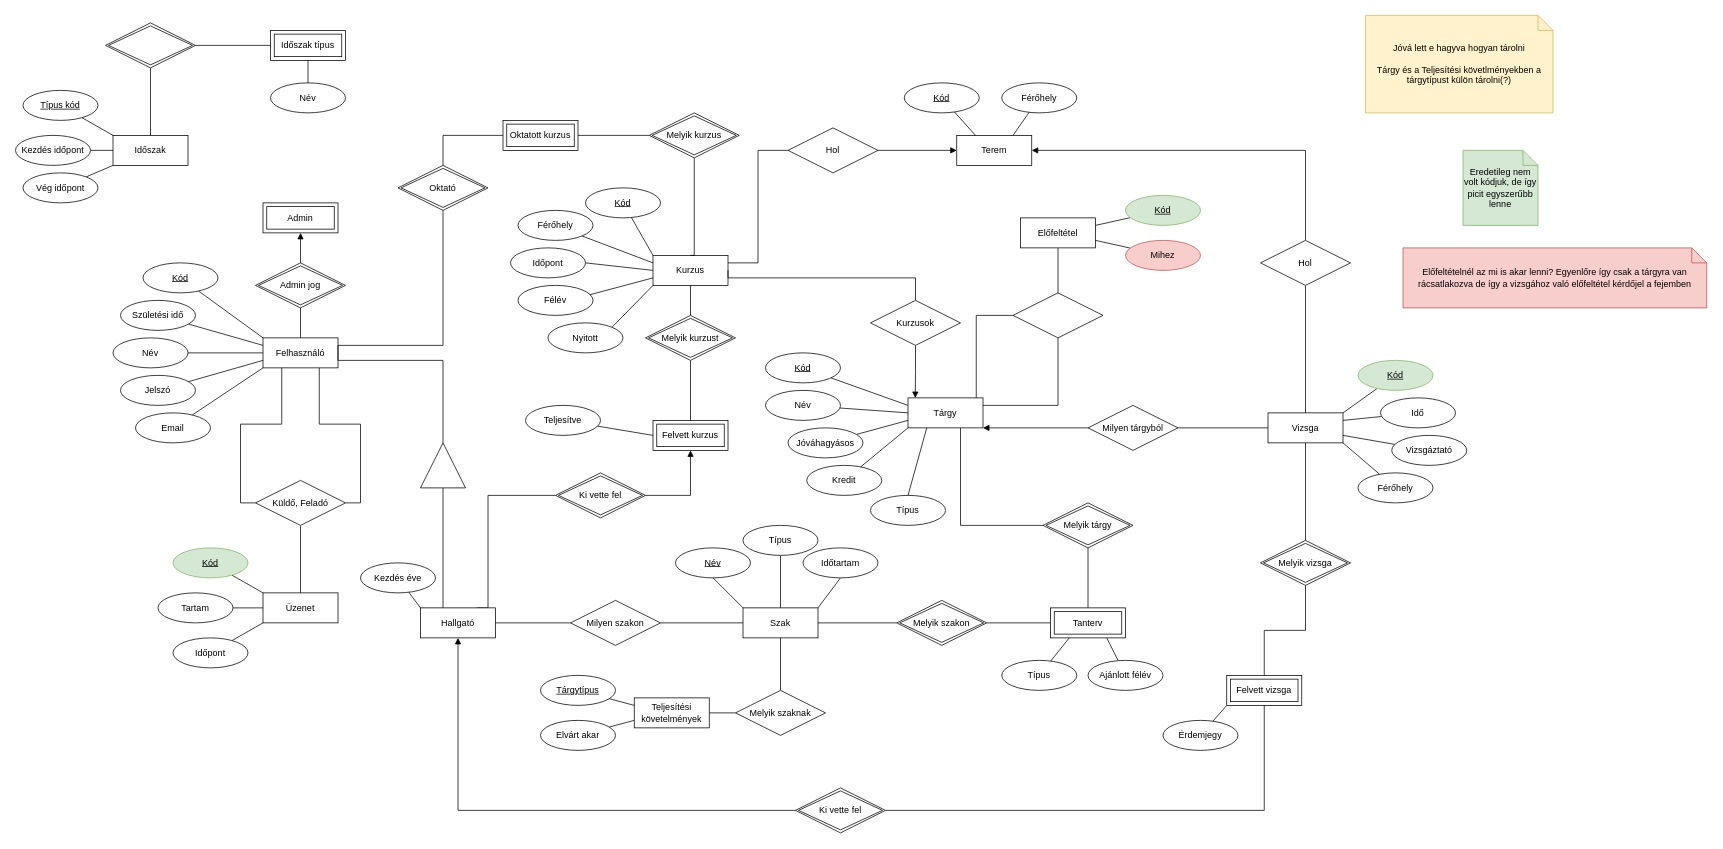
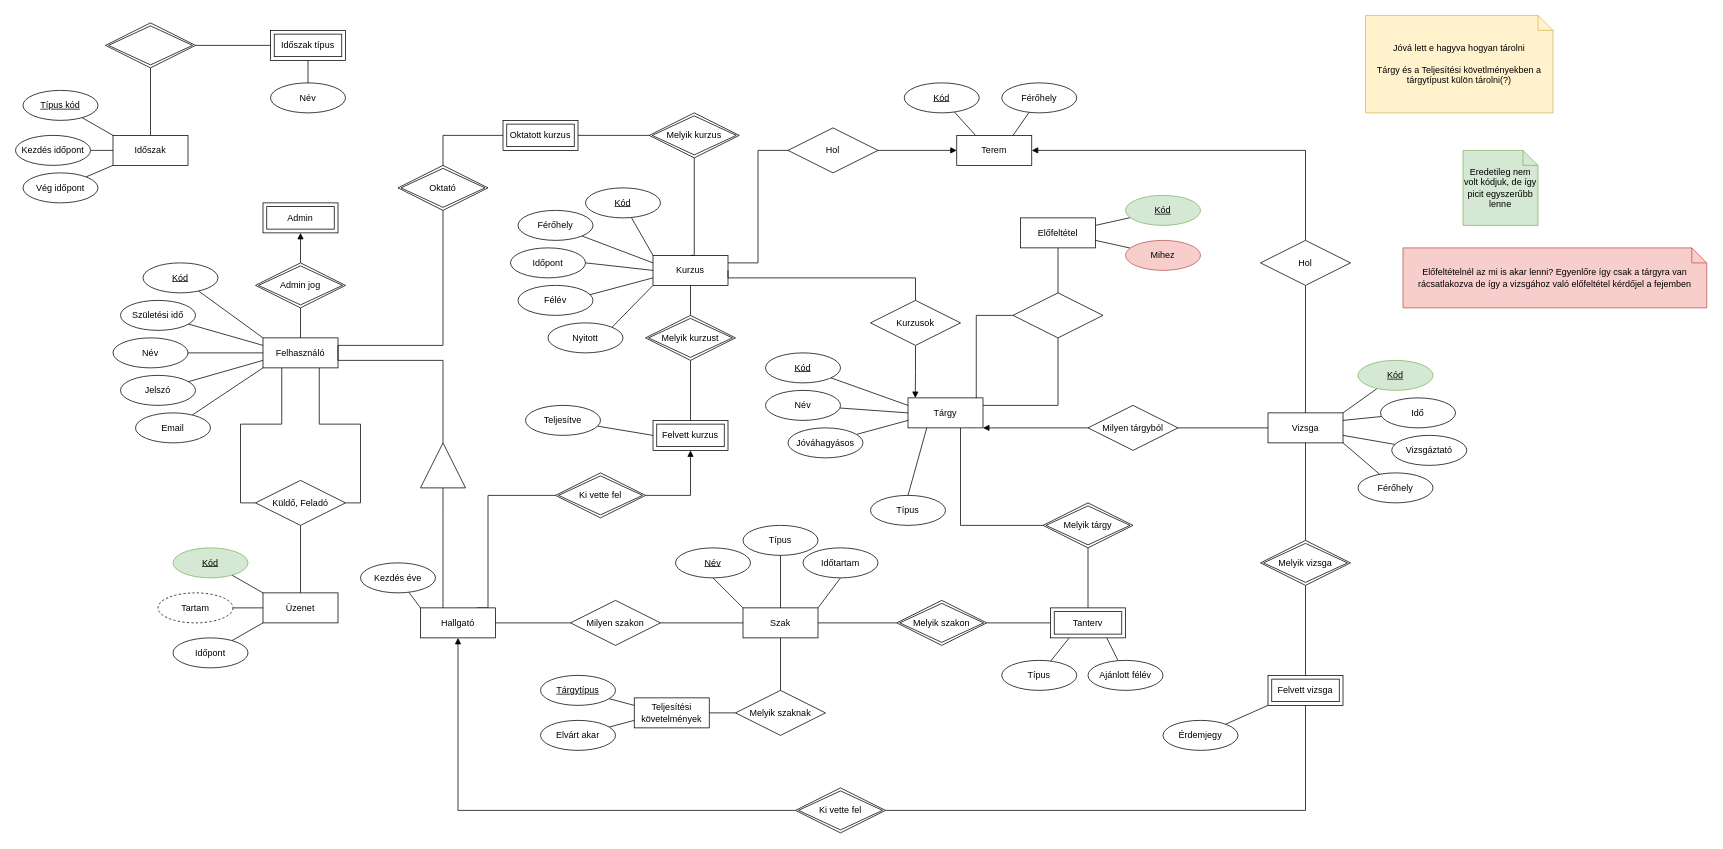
(884, 448) -> none
(844, 480) -> none
(195, 608) -> (195, 608)
(1264, 690) -> (1305, 690)
